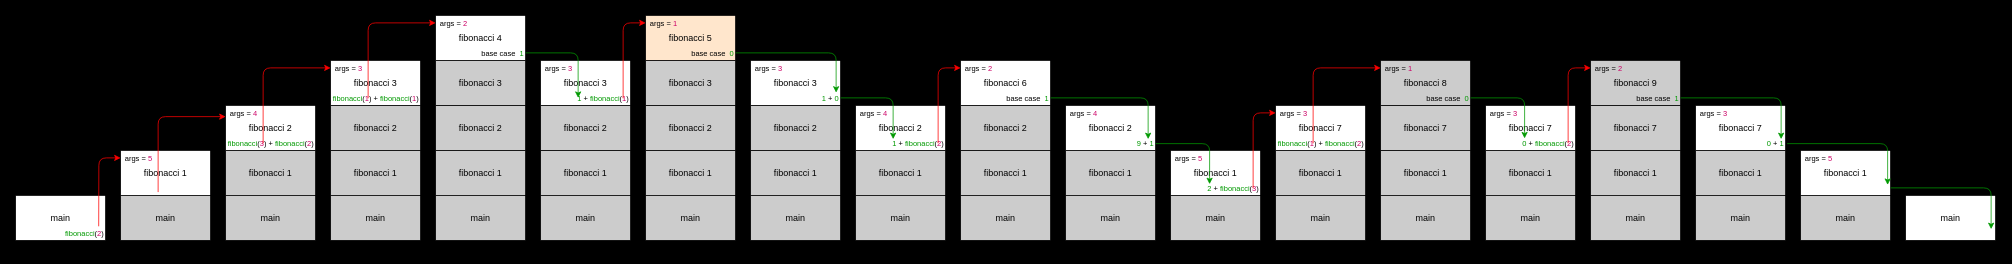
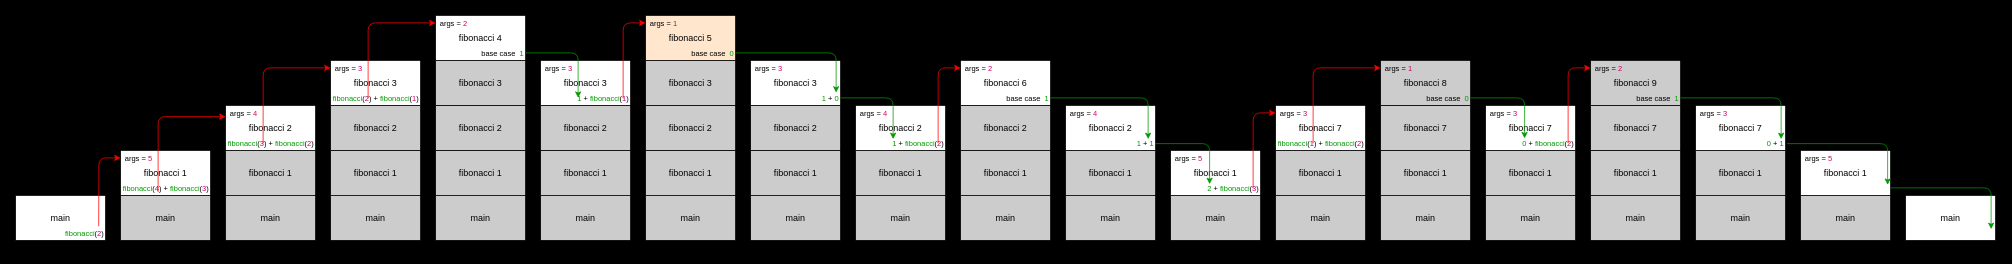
(375, 98) -> (375, 98)
(1143, 143) -> (1143, 143)
none -> (165, 188)
